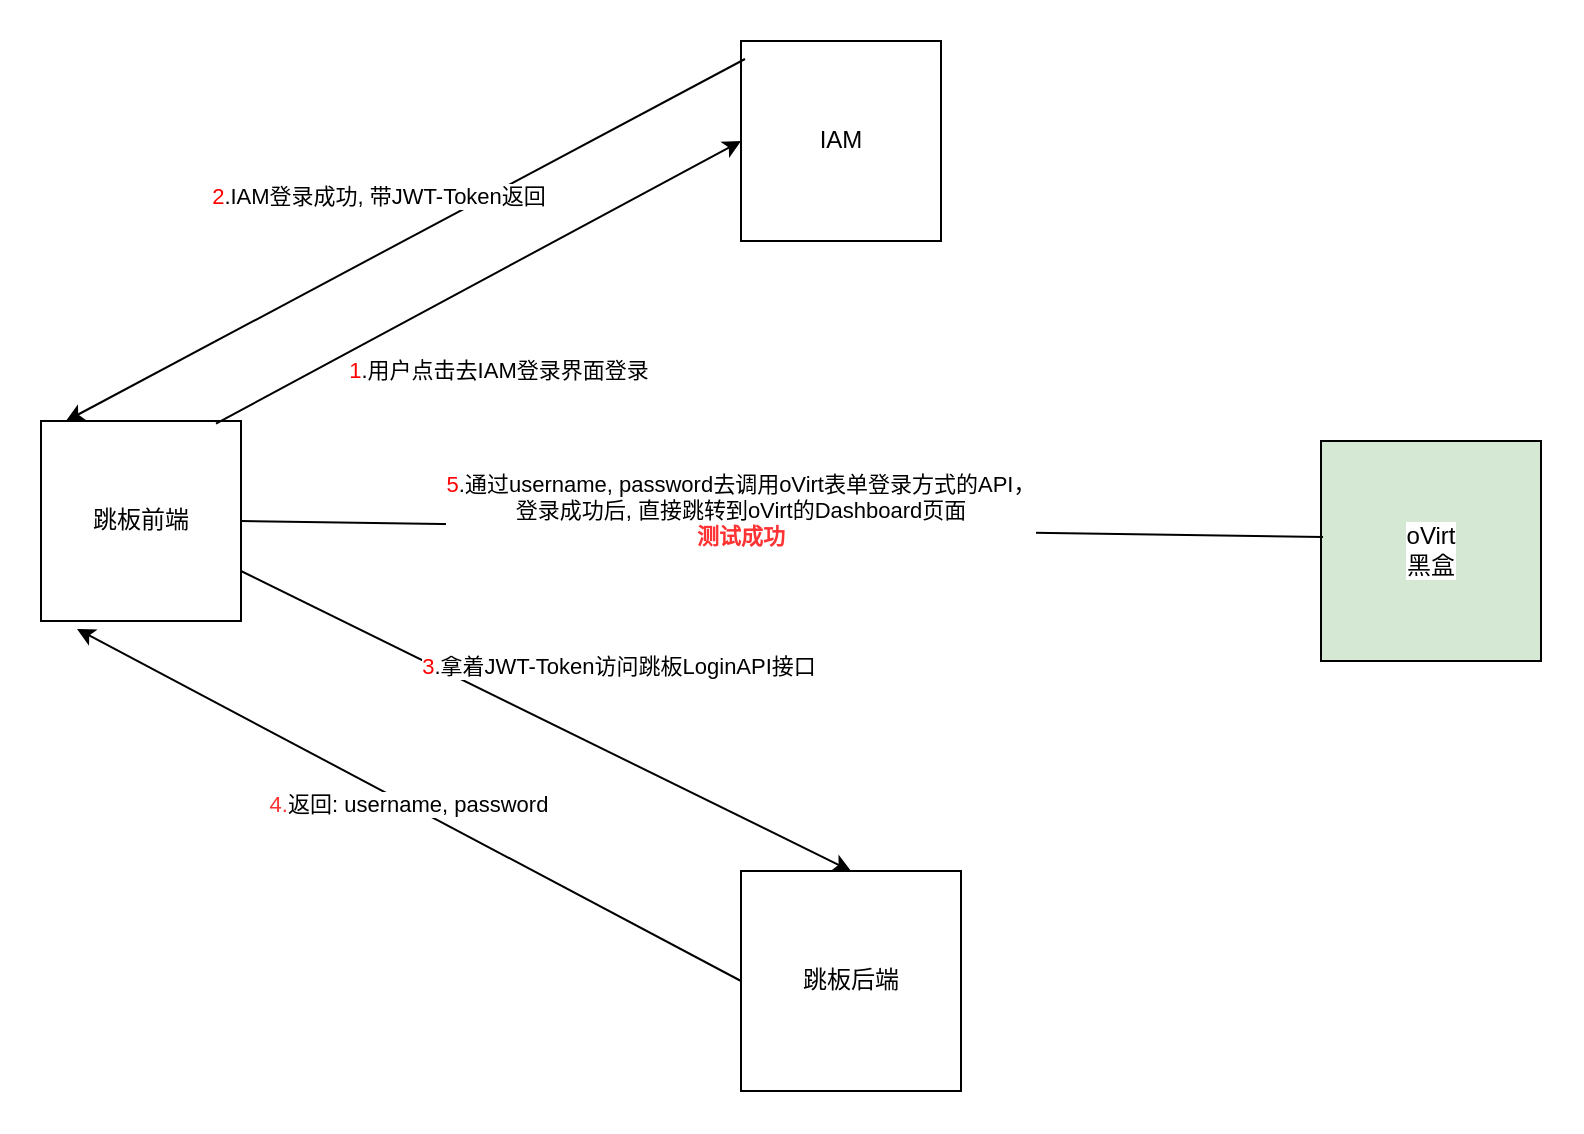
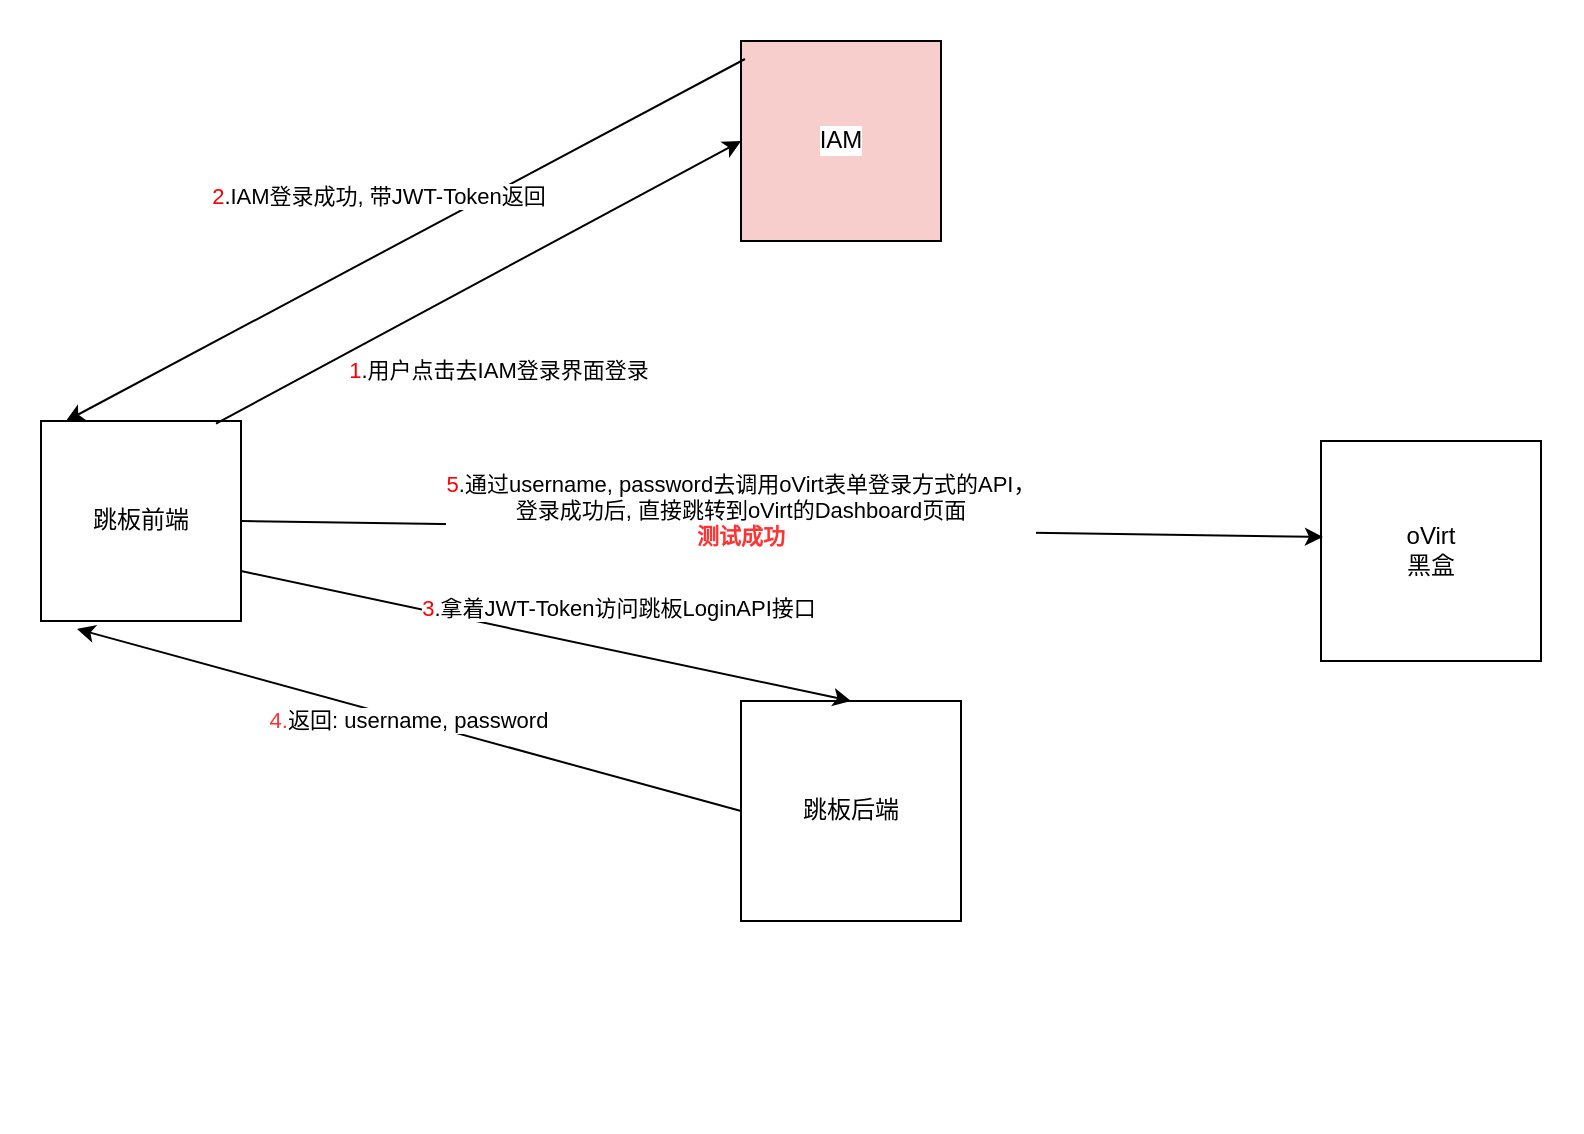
(841, 141) -> (841, 141)
(1314, 537) -> (1308, 537)
(1431, 551) -> (1431, 551)
(851, 981) -> (851, 811)
